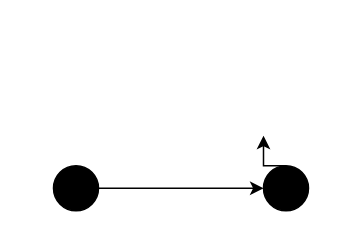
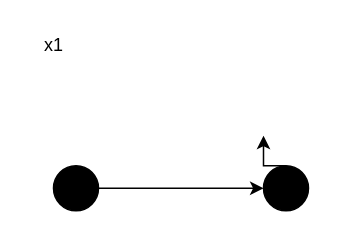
none -> (53, 46)
